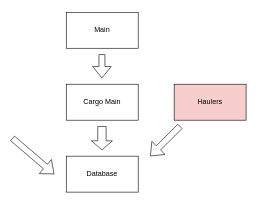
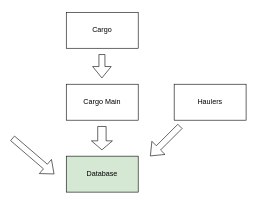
(102, 30) -> (102, 30)
(210, 102) -> (210, 102)
(102, 174) -> (102, 174)
